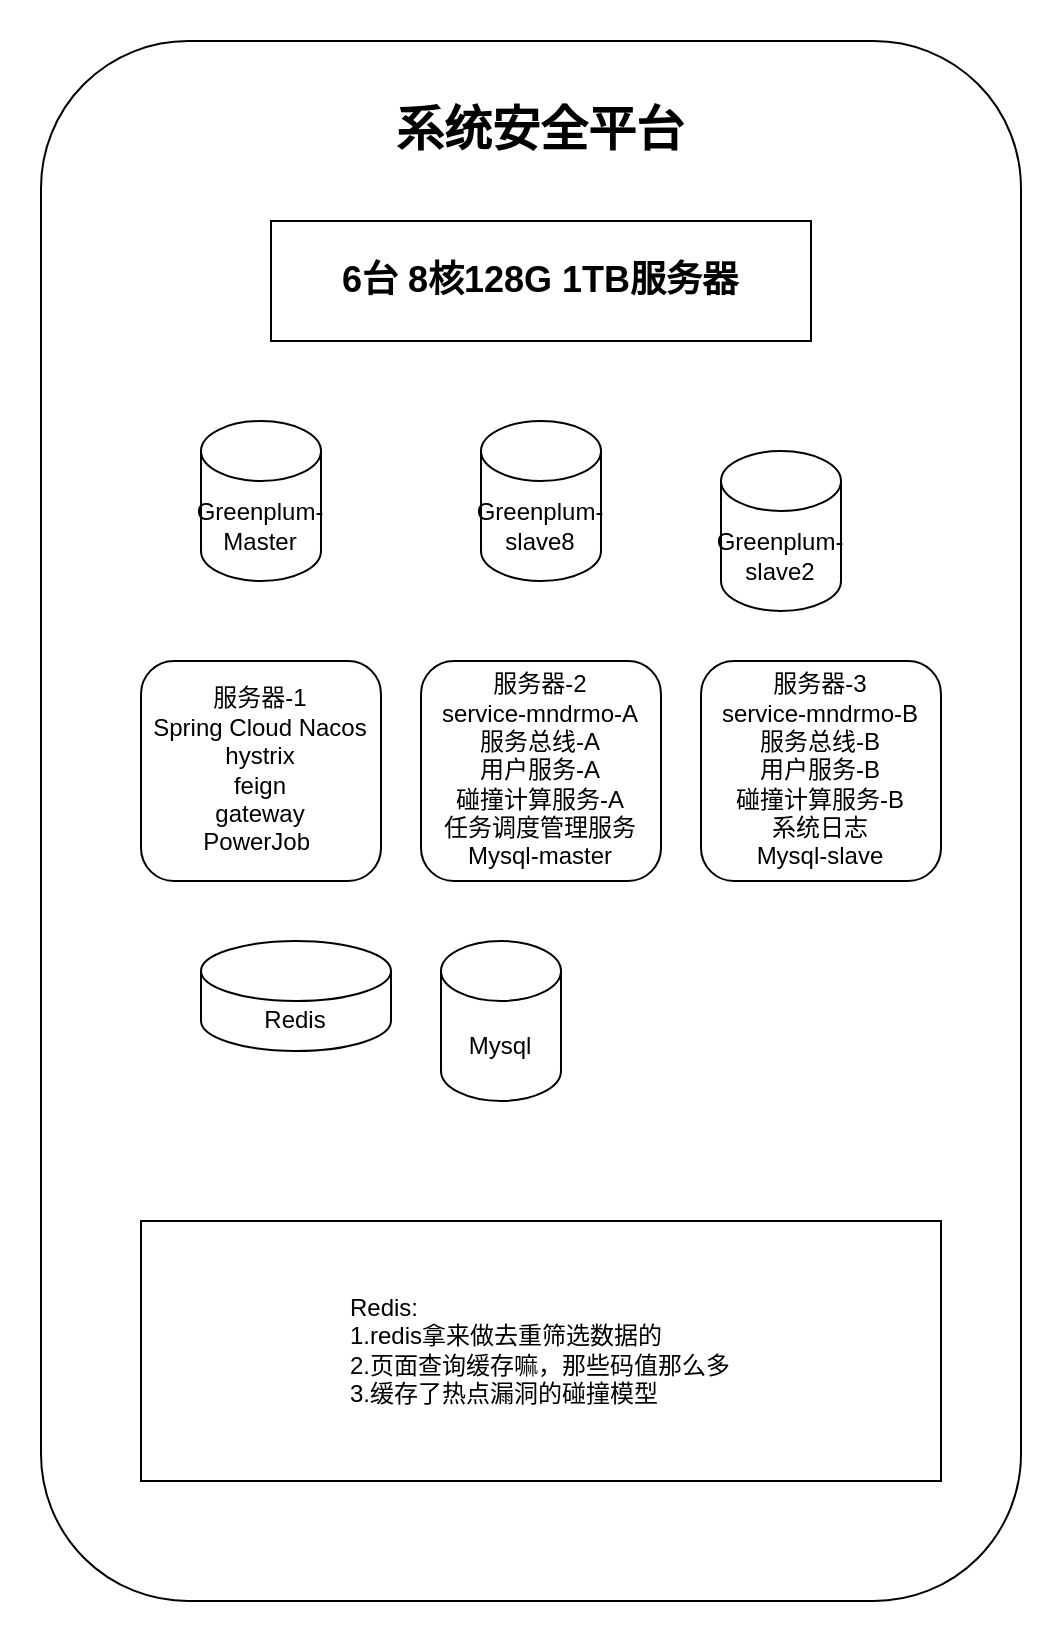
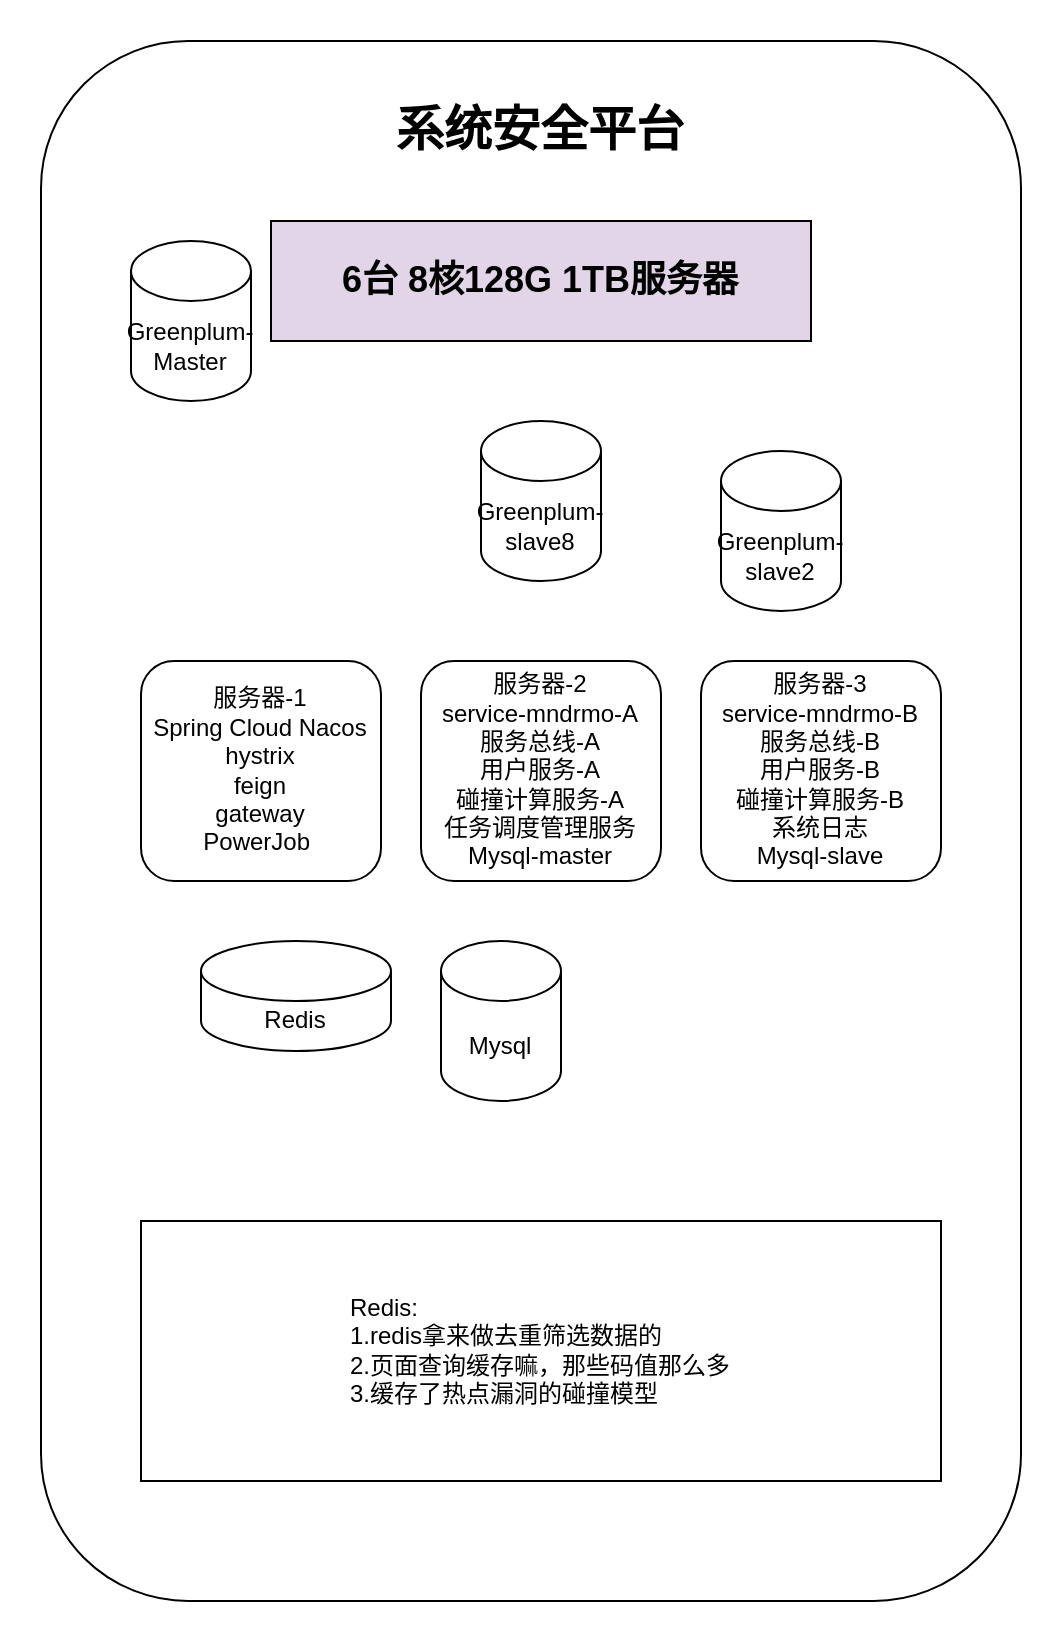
(541, 281) -> (541, 281)
(261, 501) -> (191, 321)
